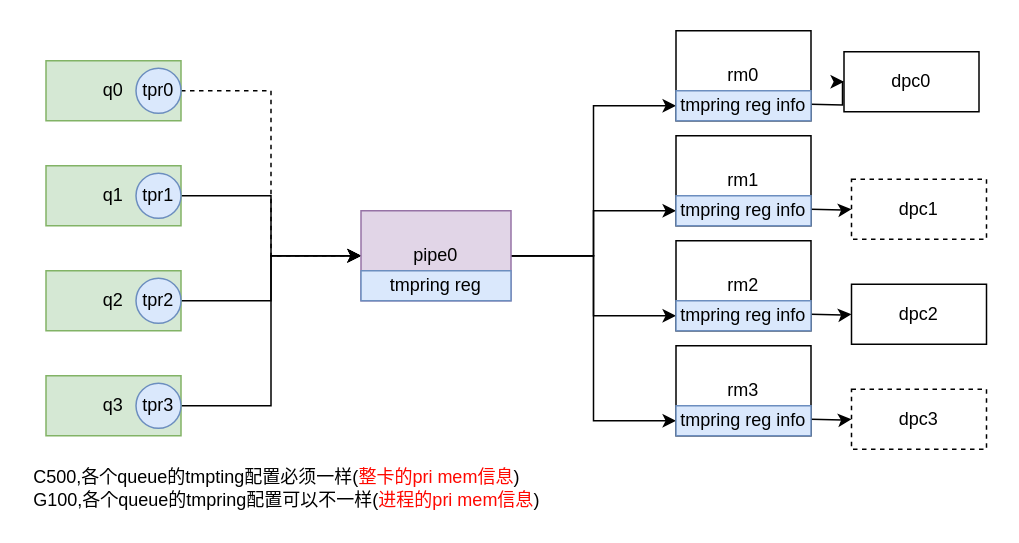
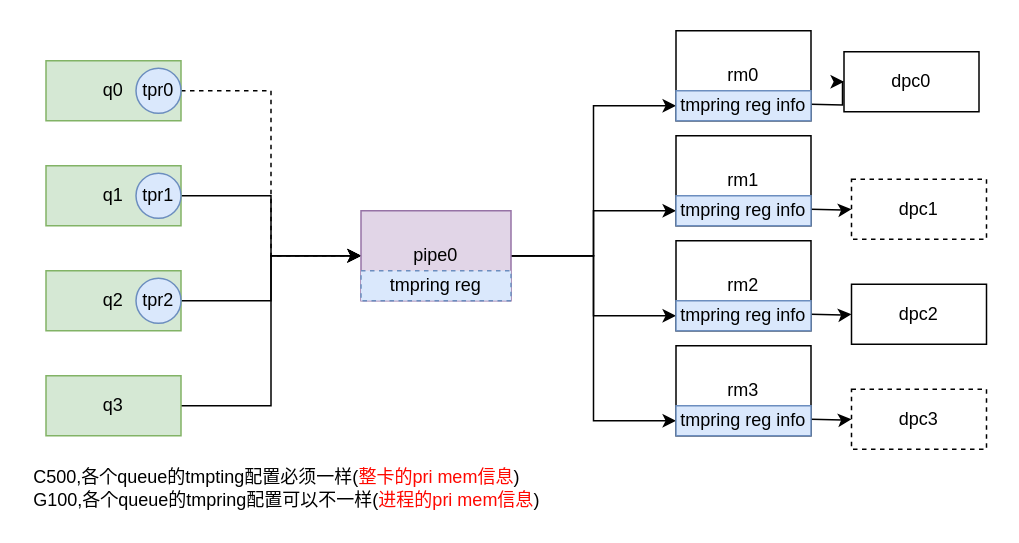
(436, 286) -> (436, 286)
(158, 406) -> none
